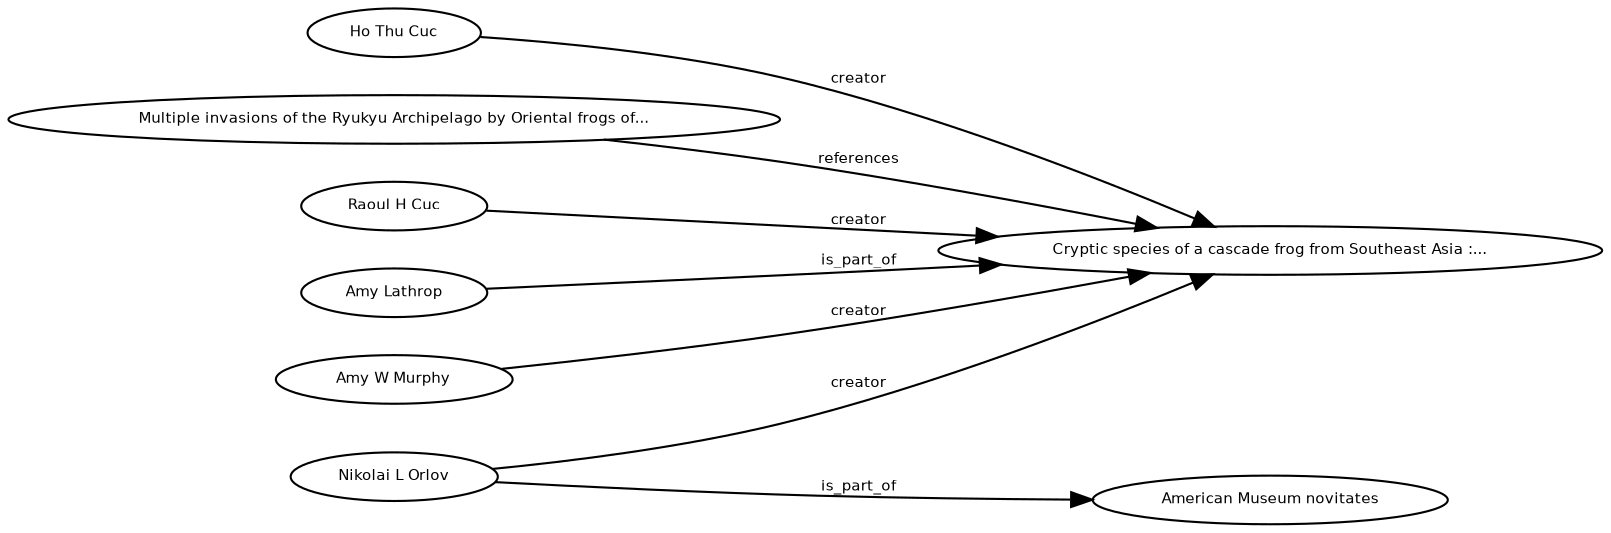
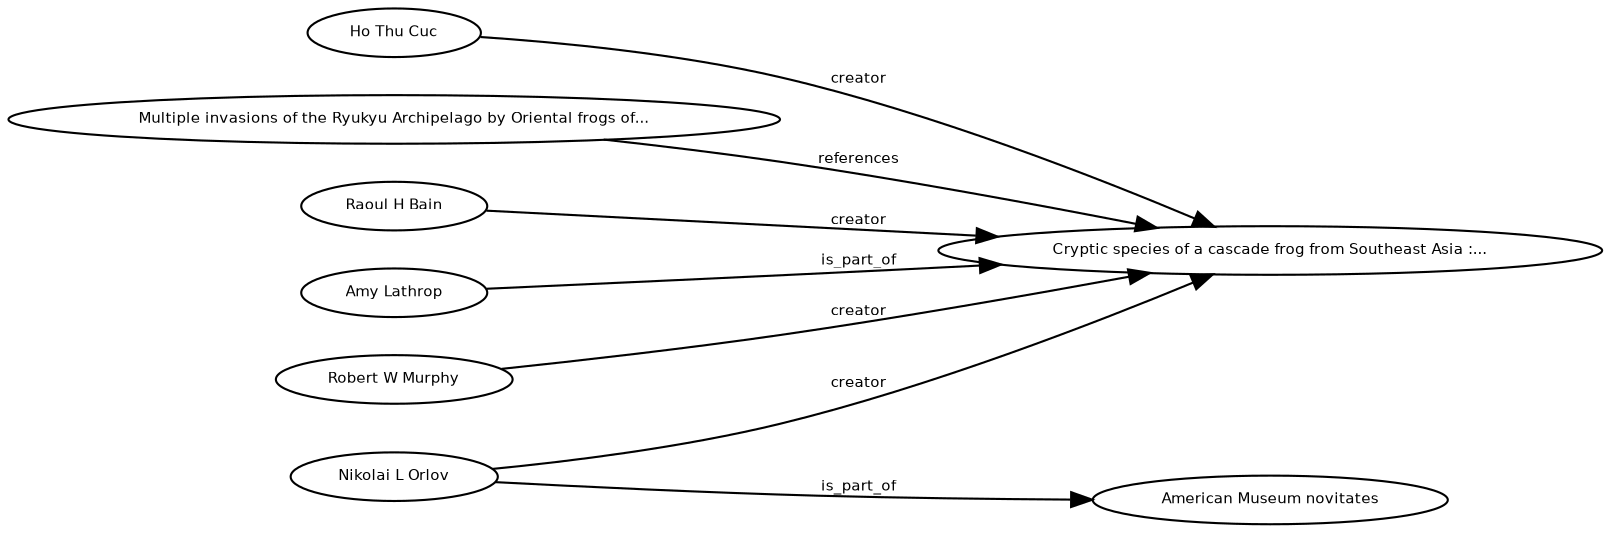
(394, 206) -> (394, 206)
(394, 379) -> (394, 379)
